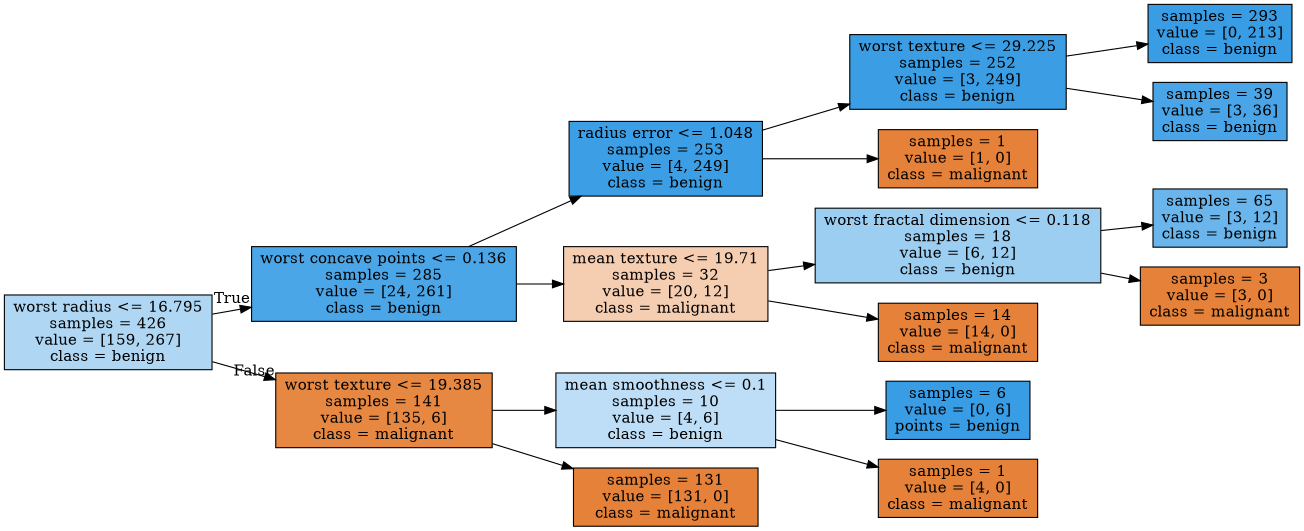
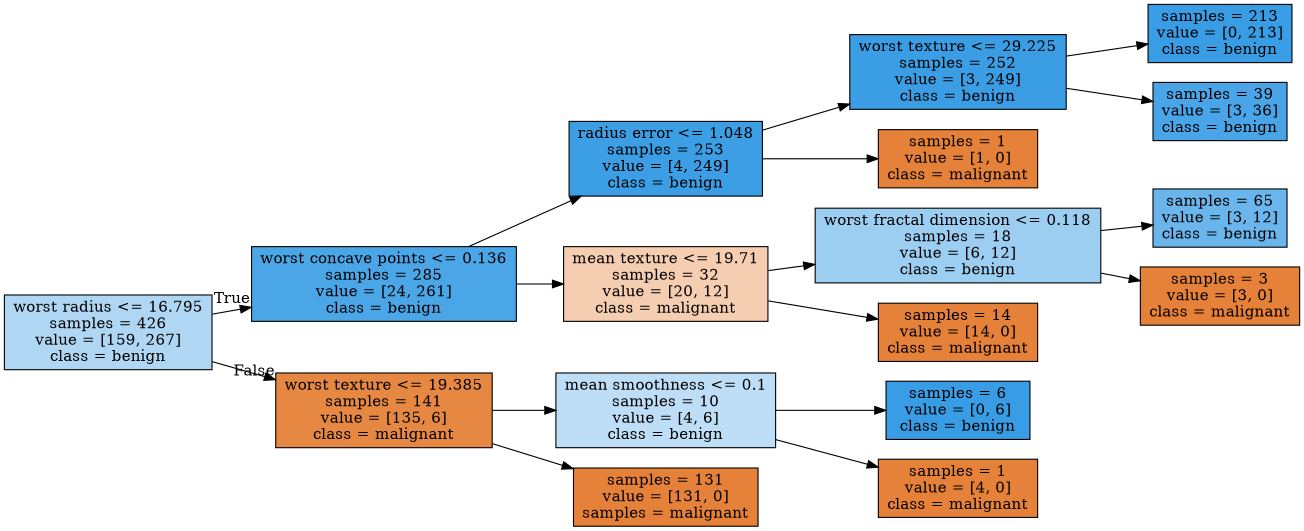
(1220, 34) -> (1220, 34)
(958, 410) -> (958, 410)
(666, 497) -> (666, 497)
